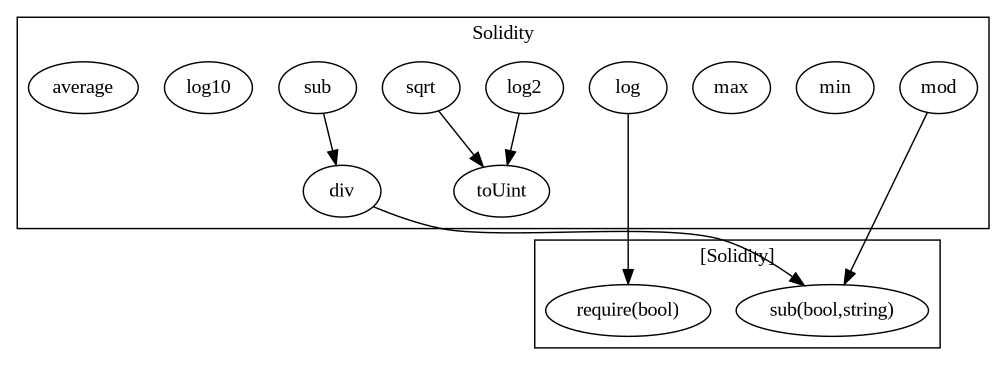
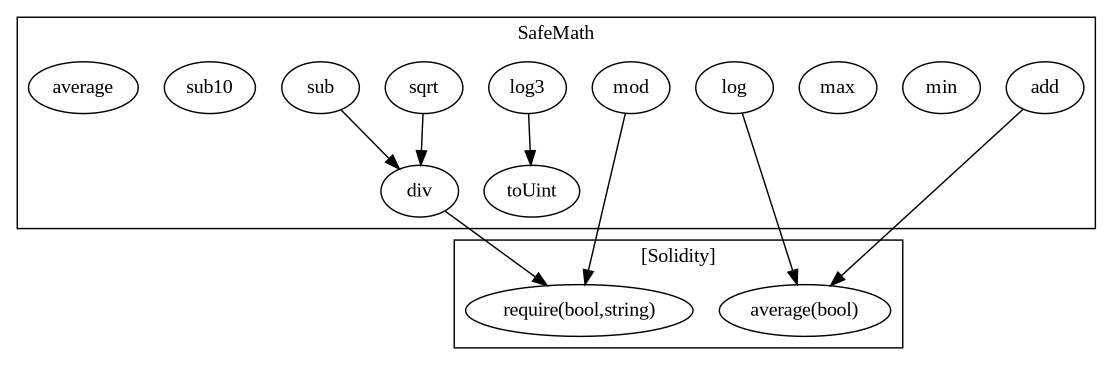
(503, 34) -> (556, 34)
(208, 88) -> (210, 88)
(525, 88) -> (528, 88)
none -> (1045, 88)
(456, 133) -> (422, 132)
(628, 310) -> (805, 310)
(832, 310) -> (579, 310)
